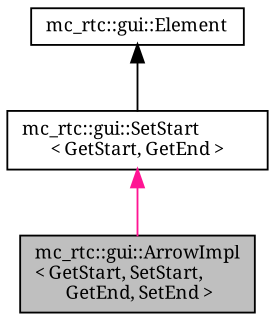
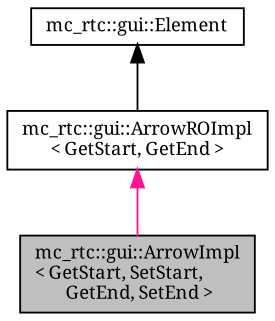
(138, 140) -> (138, 140)
